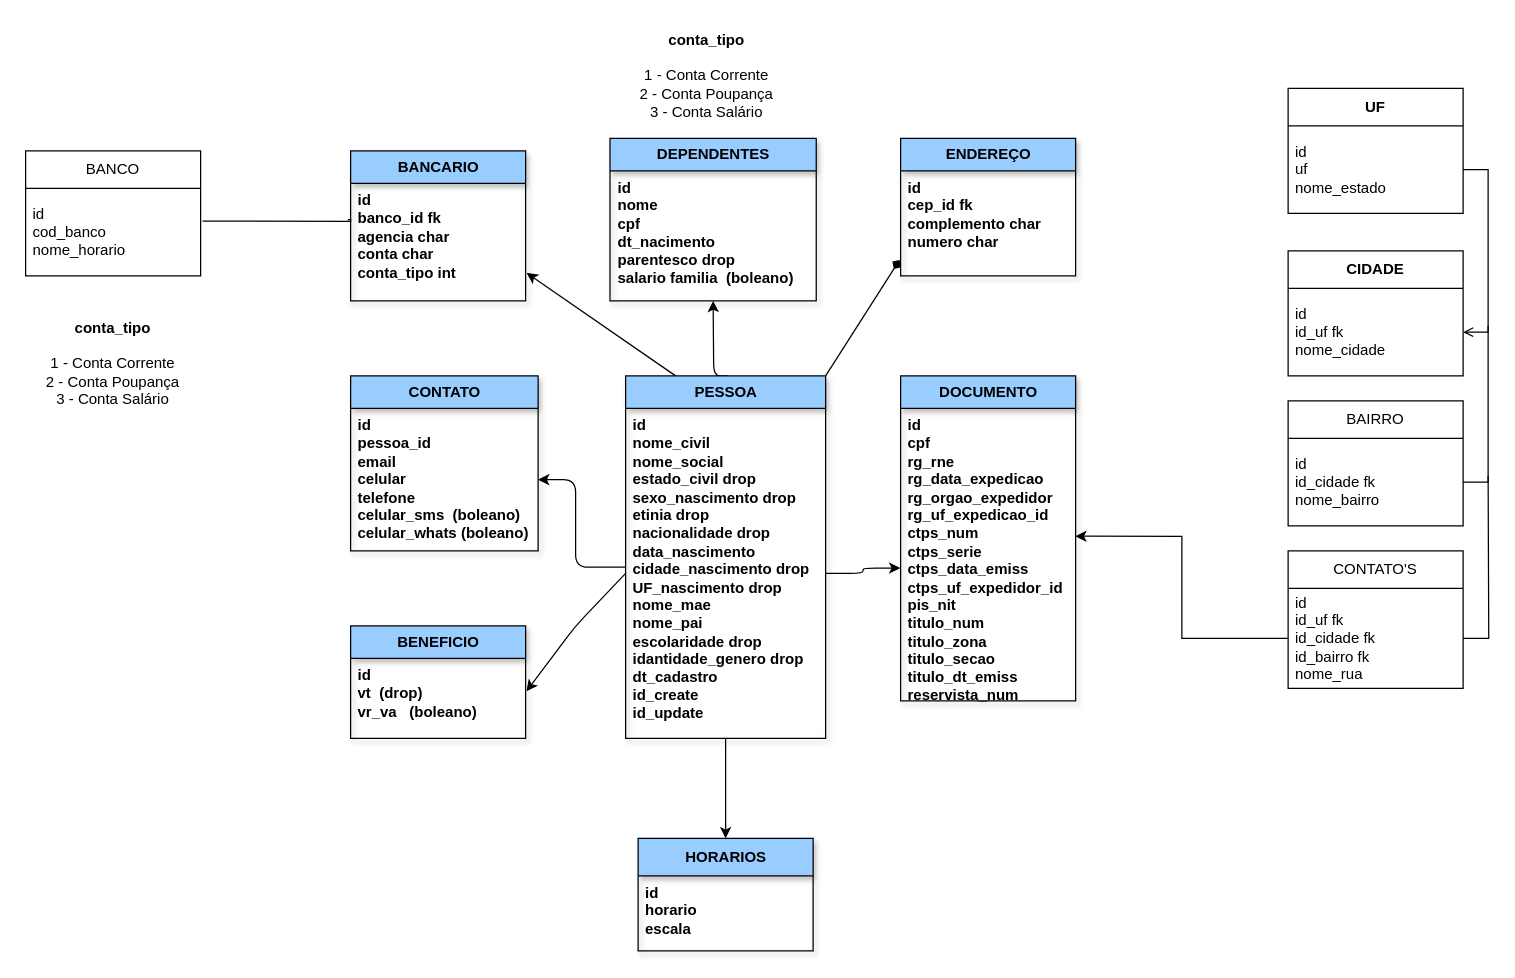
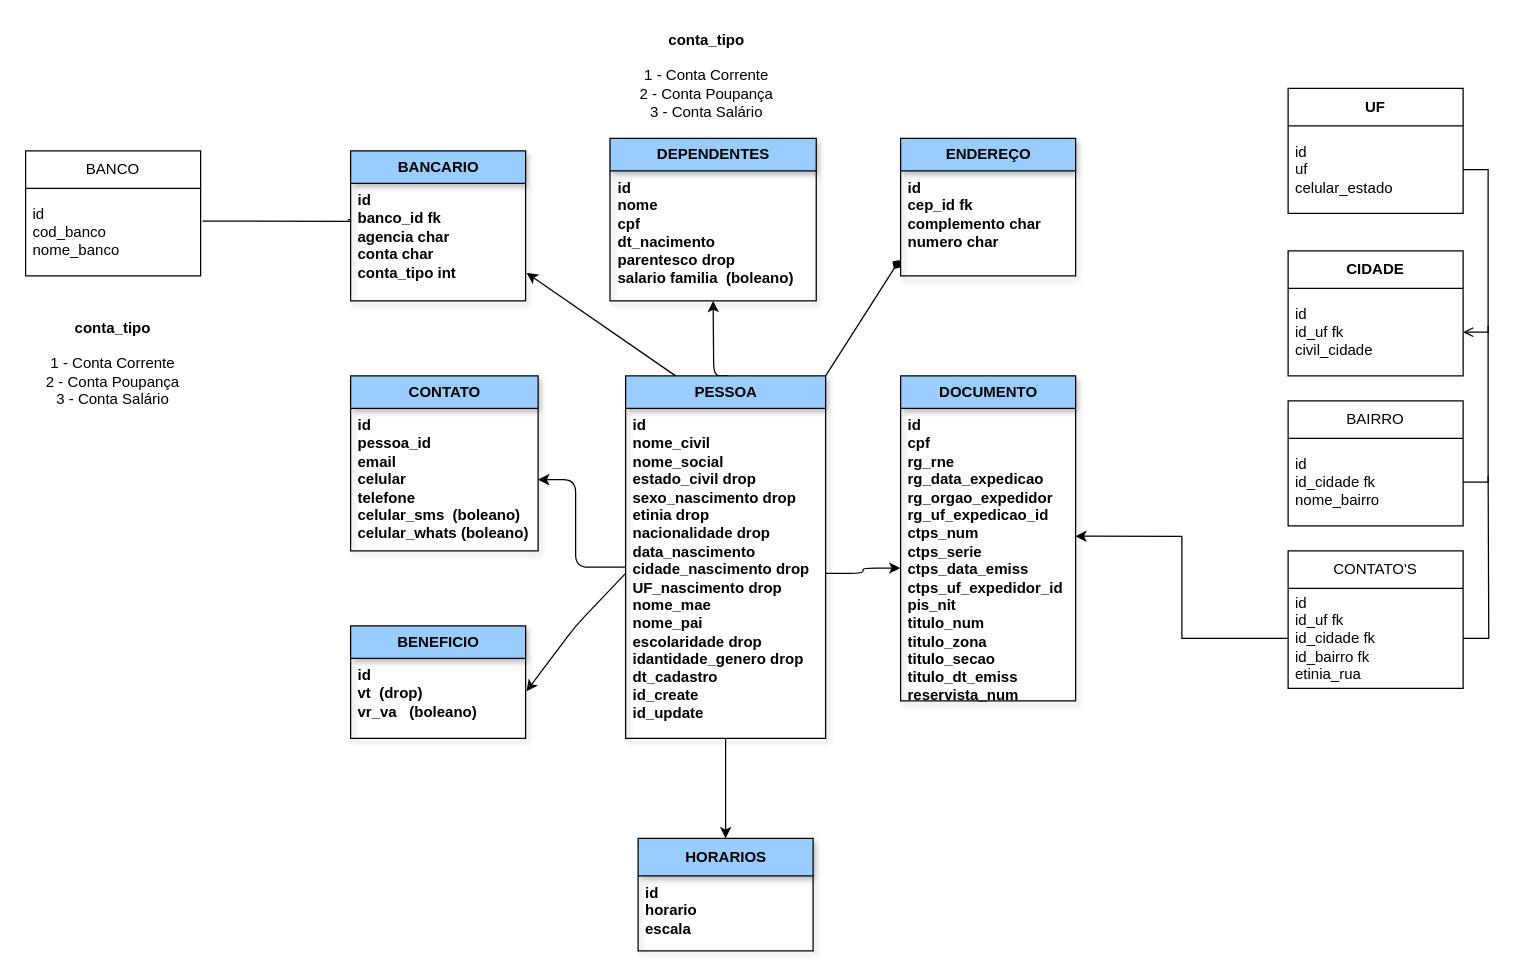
(1342, 169) -> (1351, 169)
(82, 232) -> (75, 232)
(1340, 332) -> (1338, 332)
(1340, 638) -> (1340, 638)
